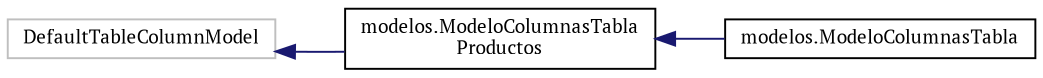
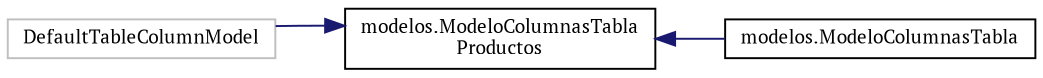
(320, 52) -> (300, 26)
